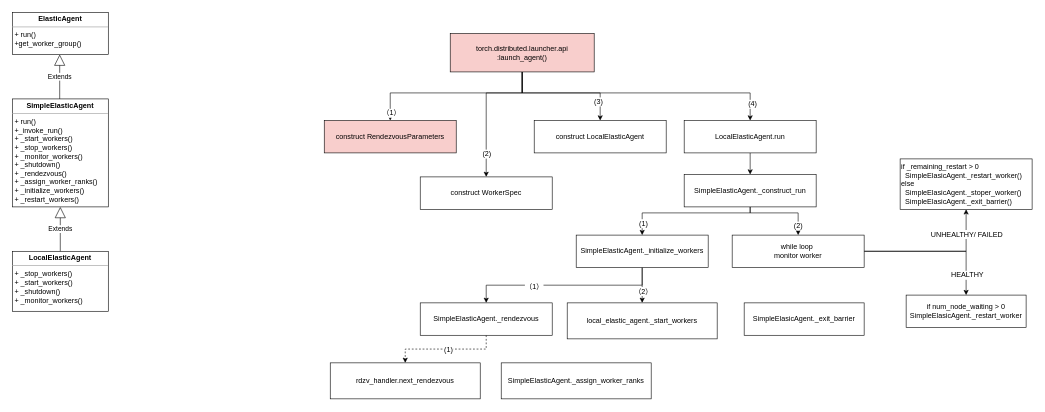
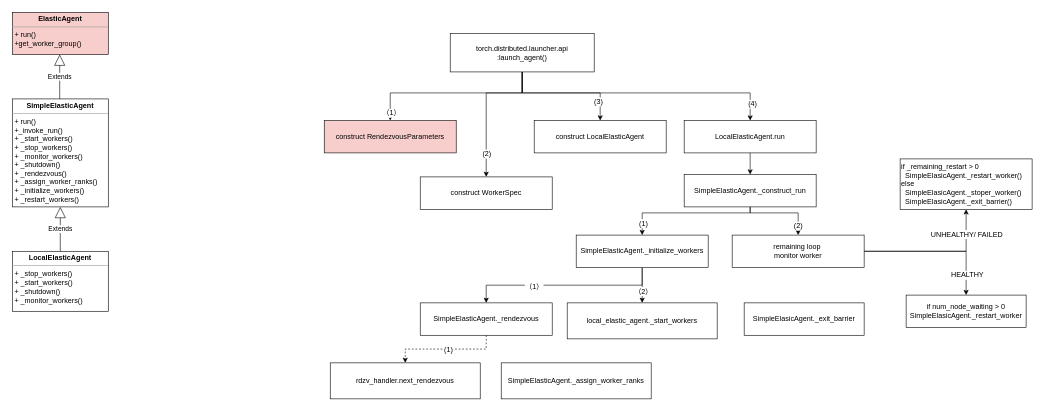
(60, 33) -> (60, 33)
(522, 53) -> (522, 53)
(798, 251) -> (798, 251)
